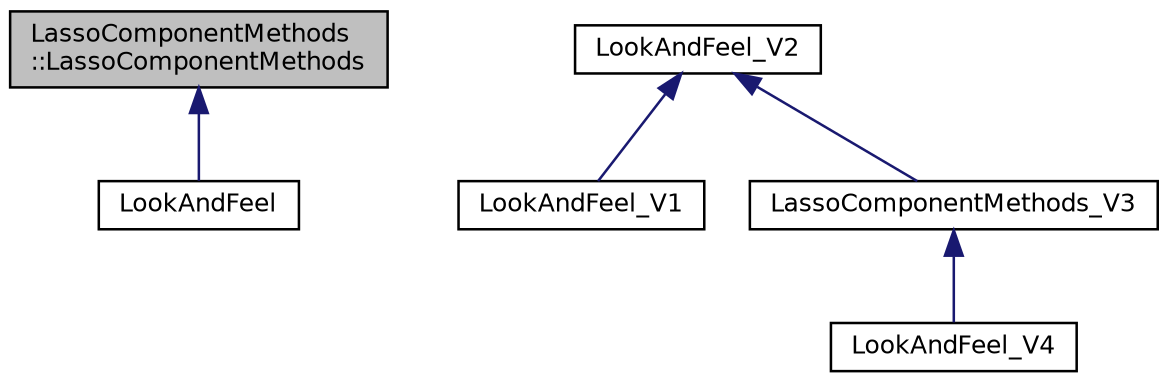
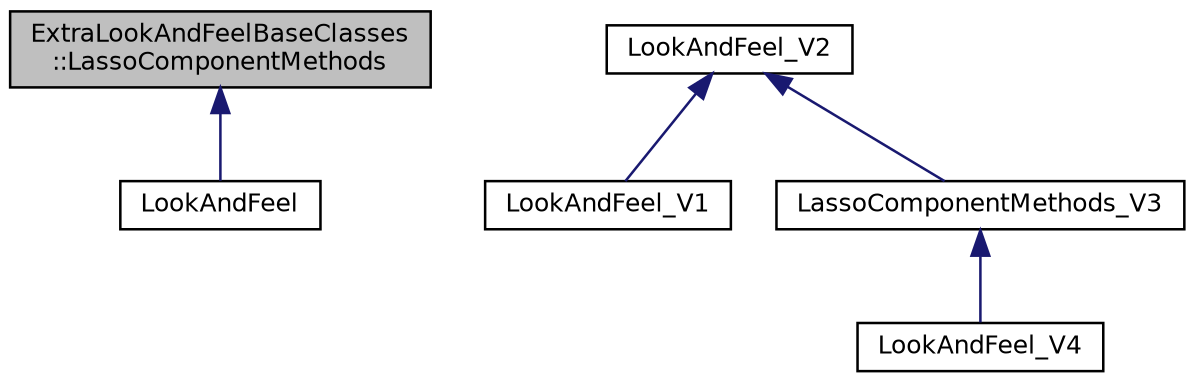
(199, 49) -> (220, 49)
